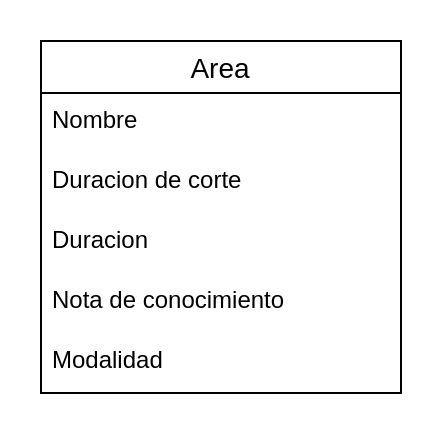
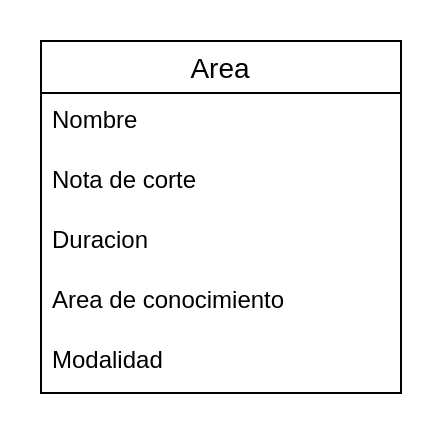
(158, 181) -> (134, 181)
(175, 301) -> (175, 301)
